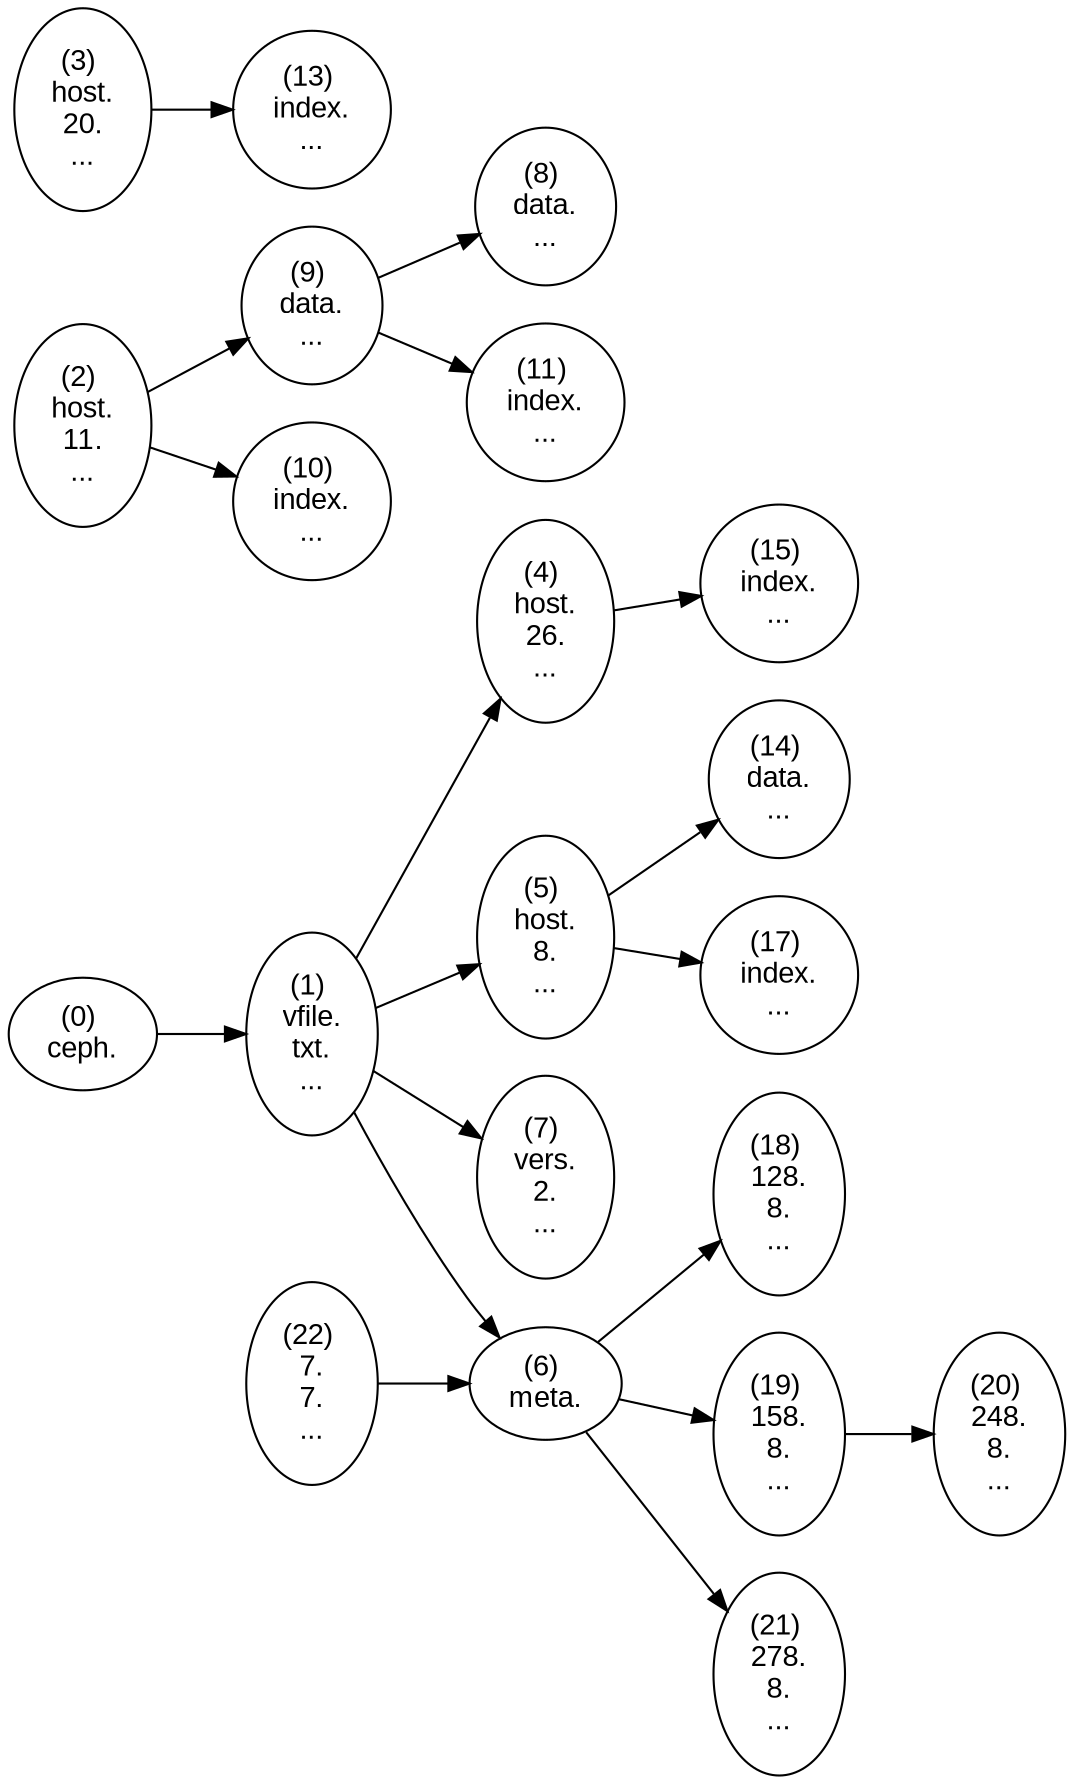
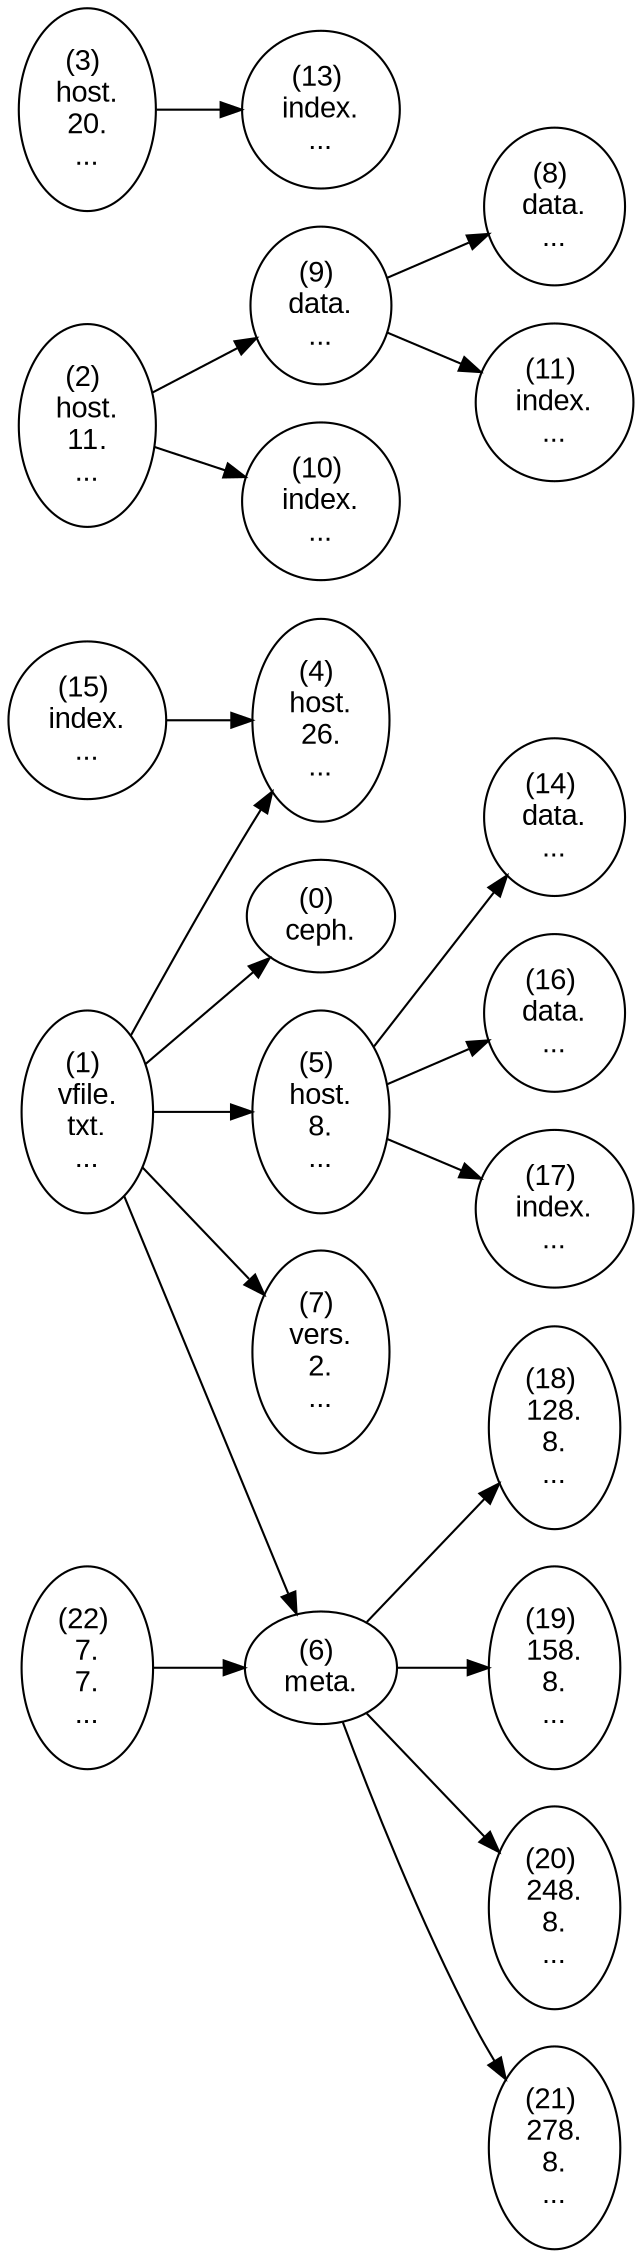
(647, 605) -> (199, 720)
none -> (555, 1013)
(191, 1034) -> (200, 1018)
(878, 1434) -> (426, 1775)
